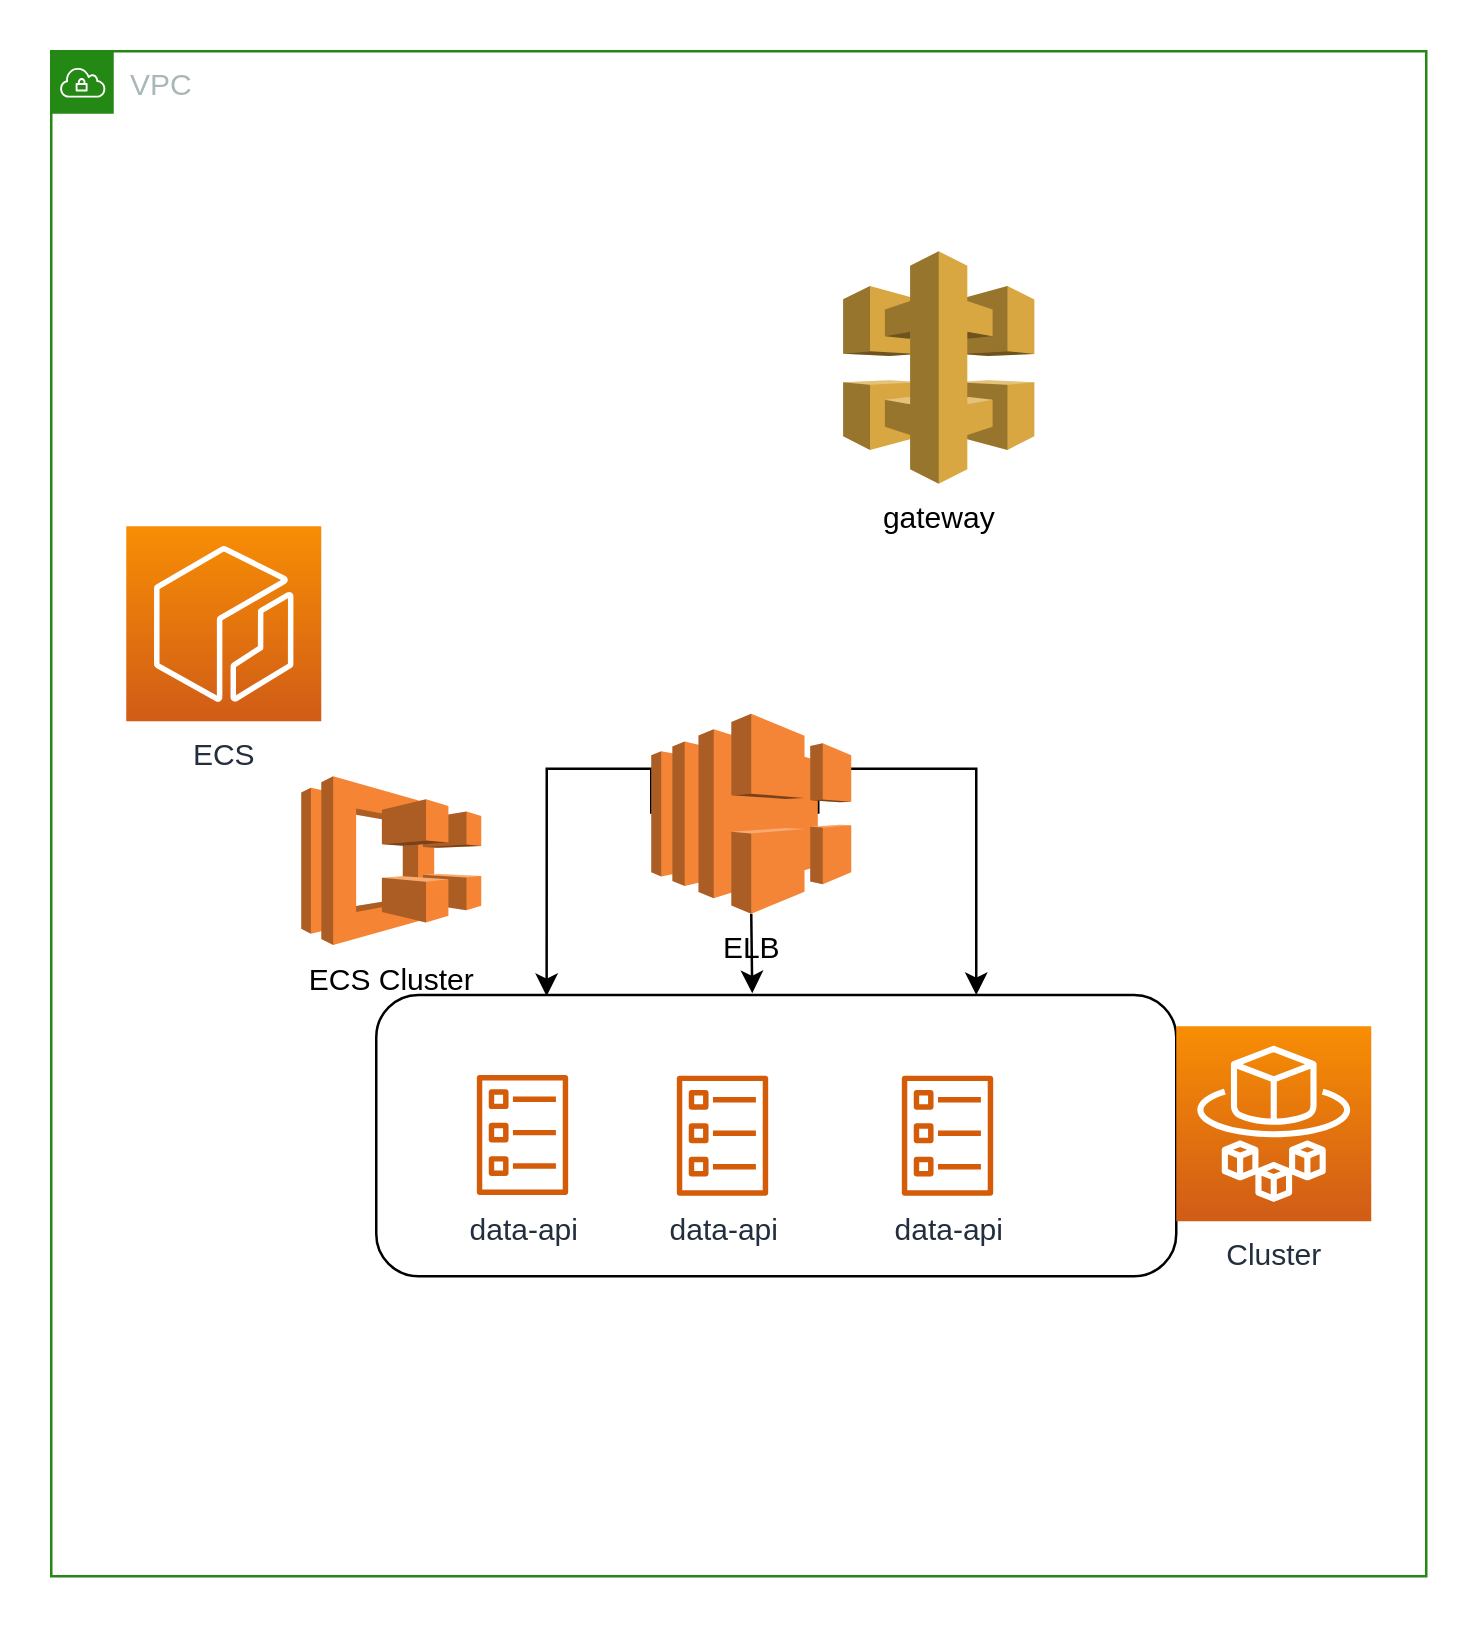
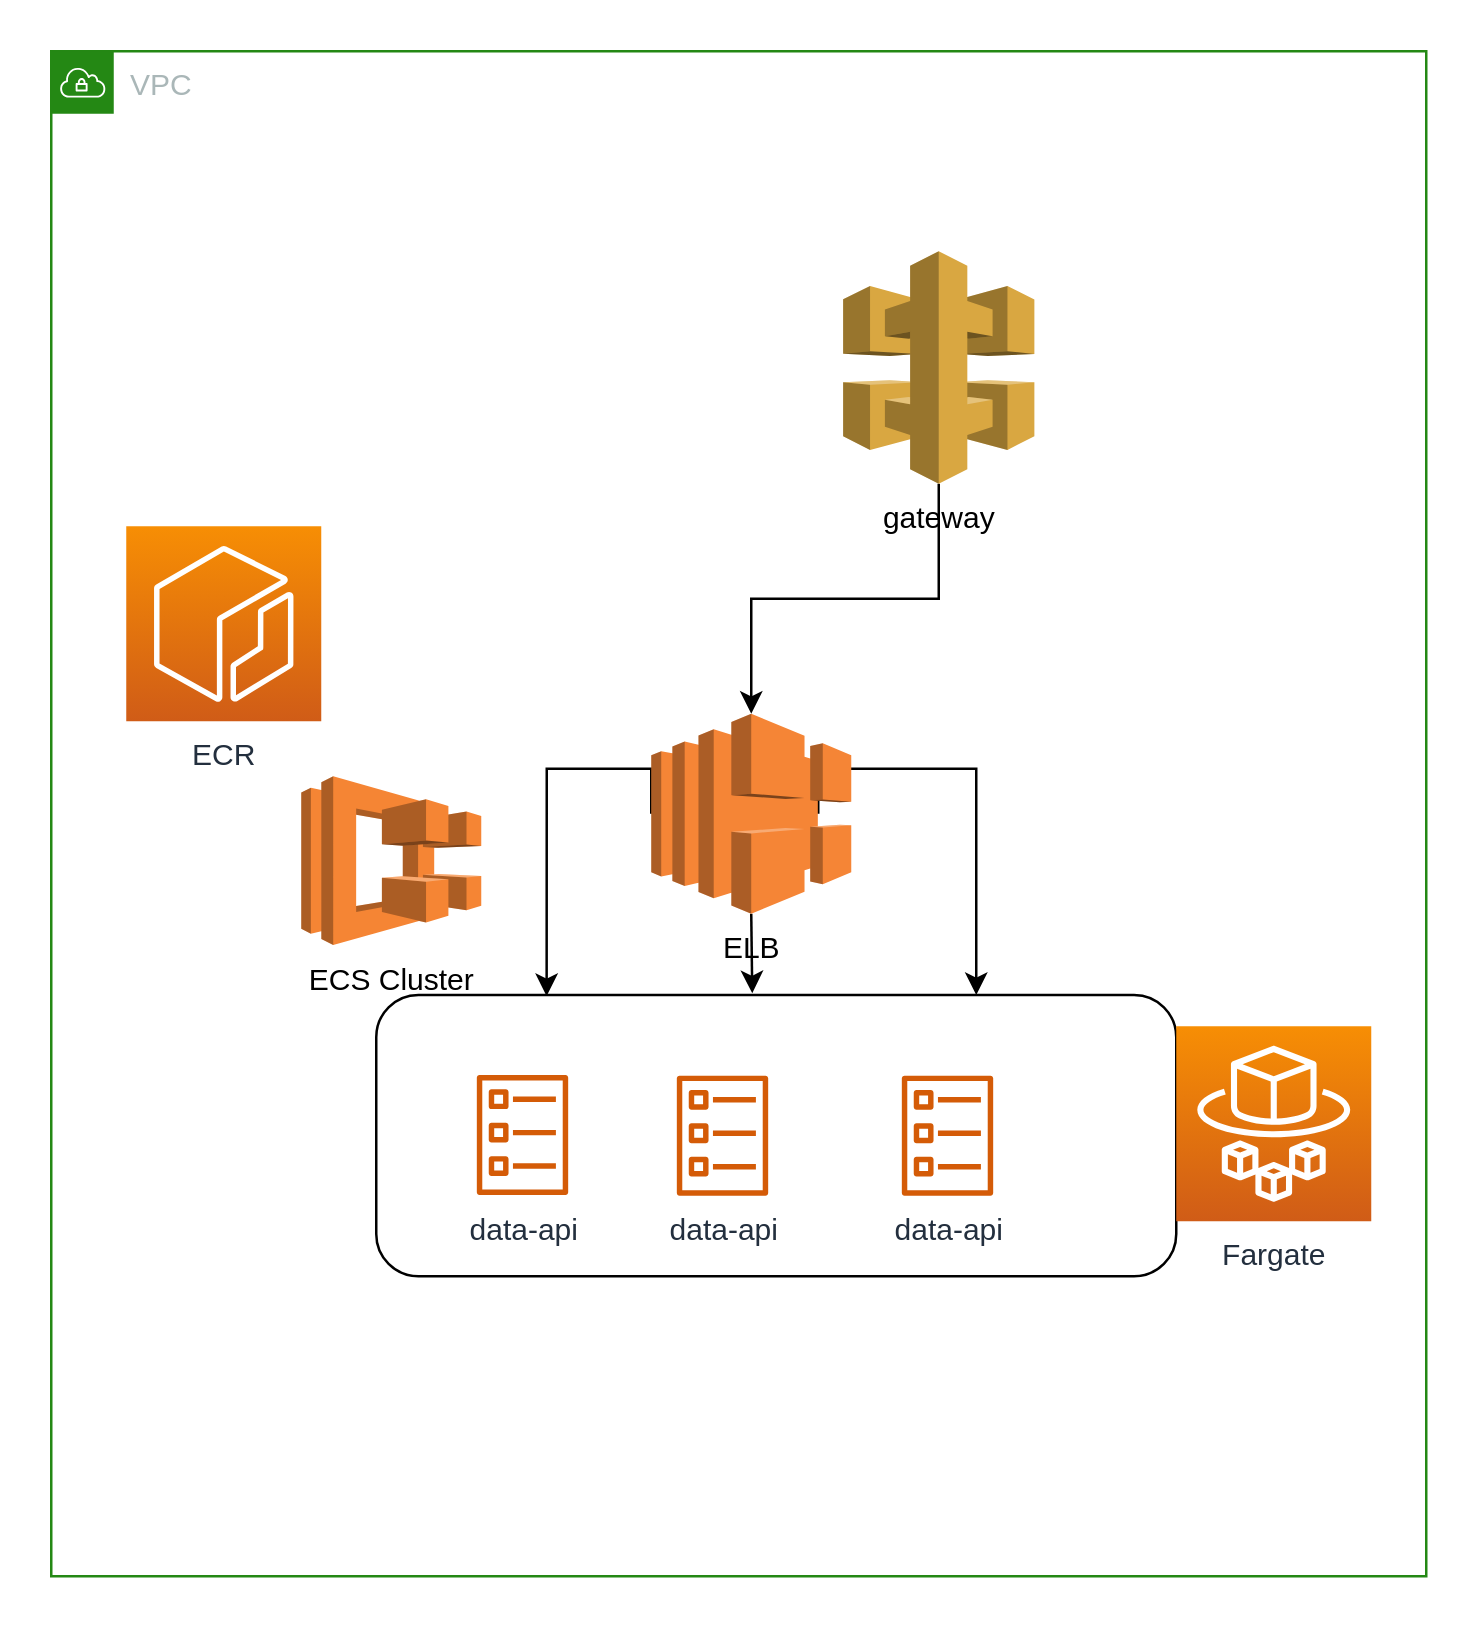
none -> (854, 599)
(225, 757) -> (225, 757)
(1275, 1257) -> (1275, 1257)
